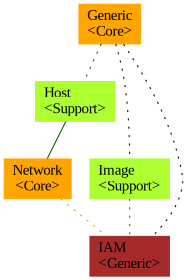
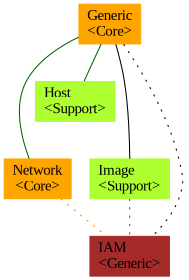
(93, 63) -> (93, 63)
(127, 101) -> (127, 101)
(57, 140) -> (24, 86)
